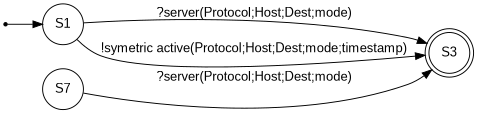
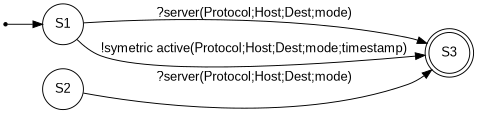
(63, 89) -> (63, 89)
